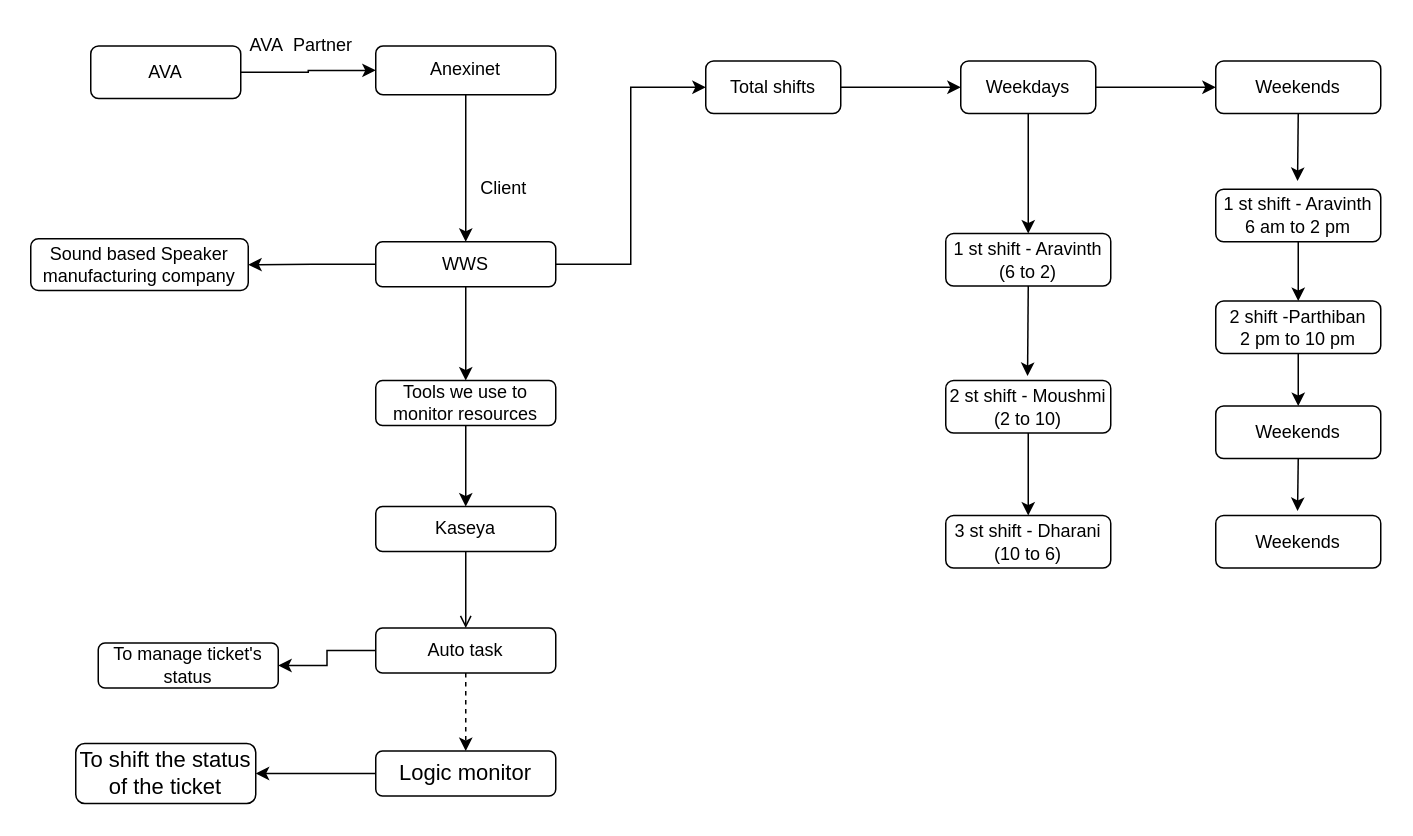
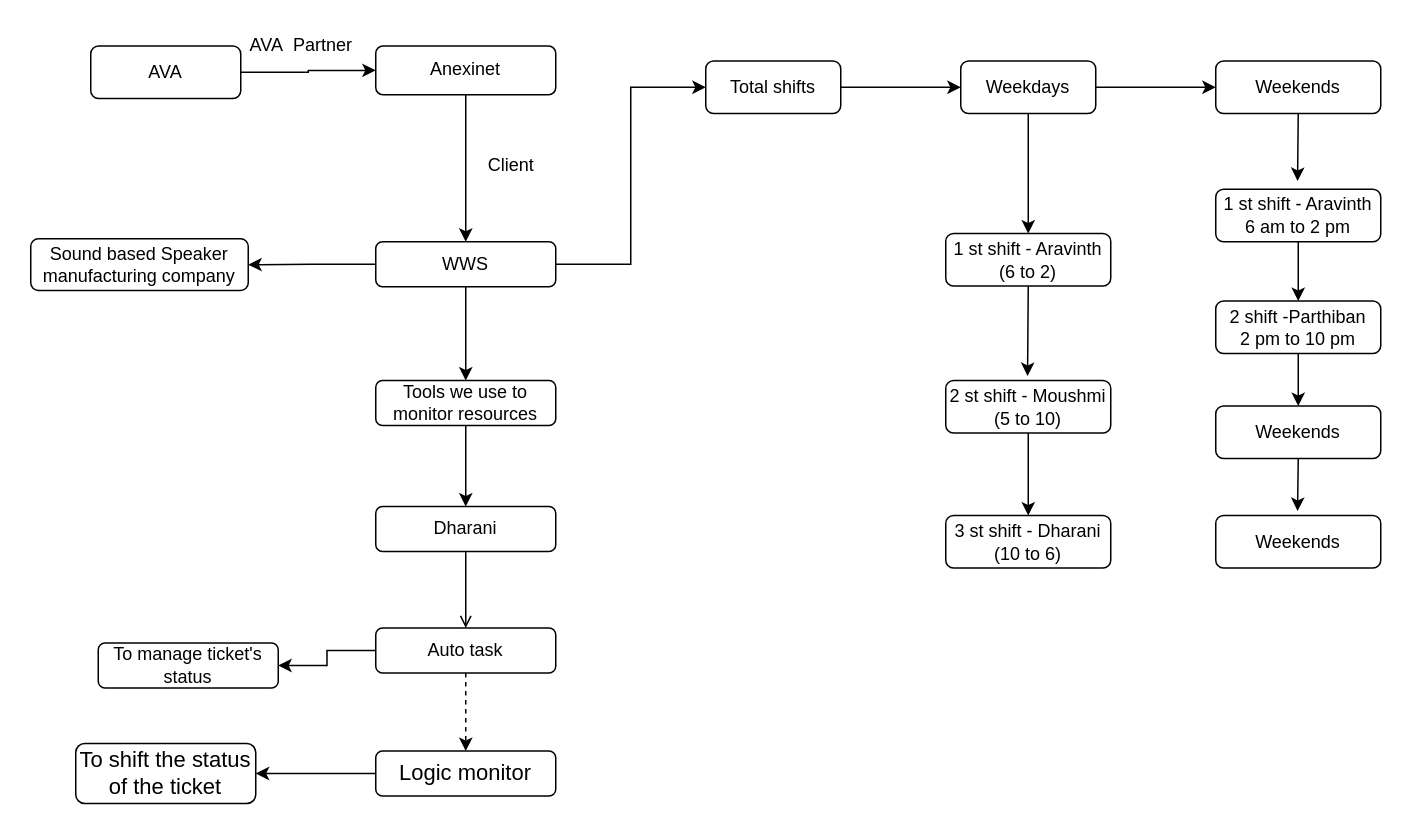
(503, 188) -> (511, 166)
(1028, 407) -> (1028, 407)
(466, 529) -> (466, 529)
